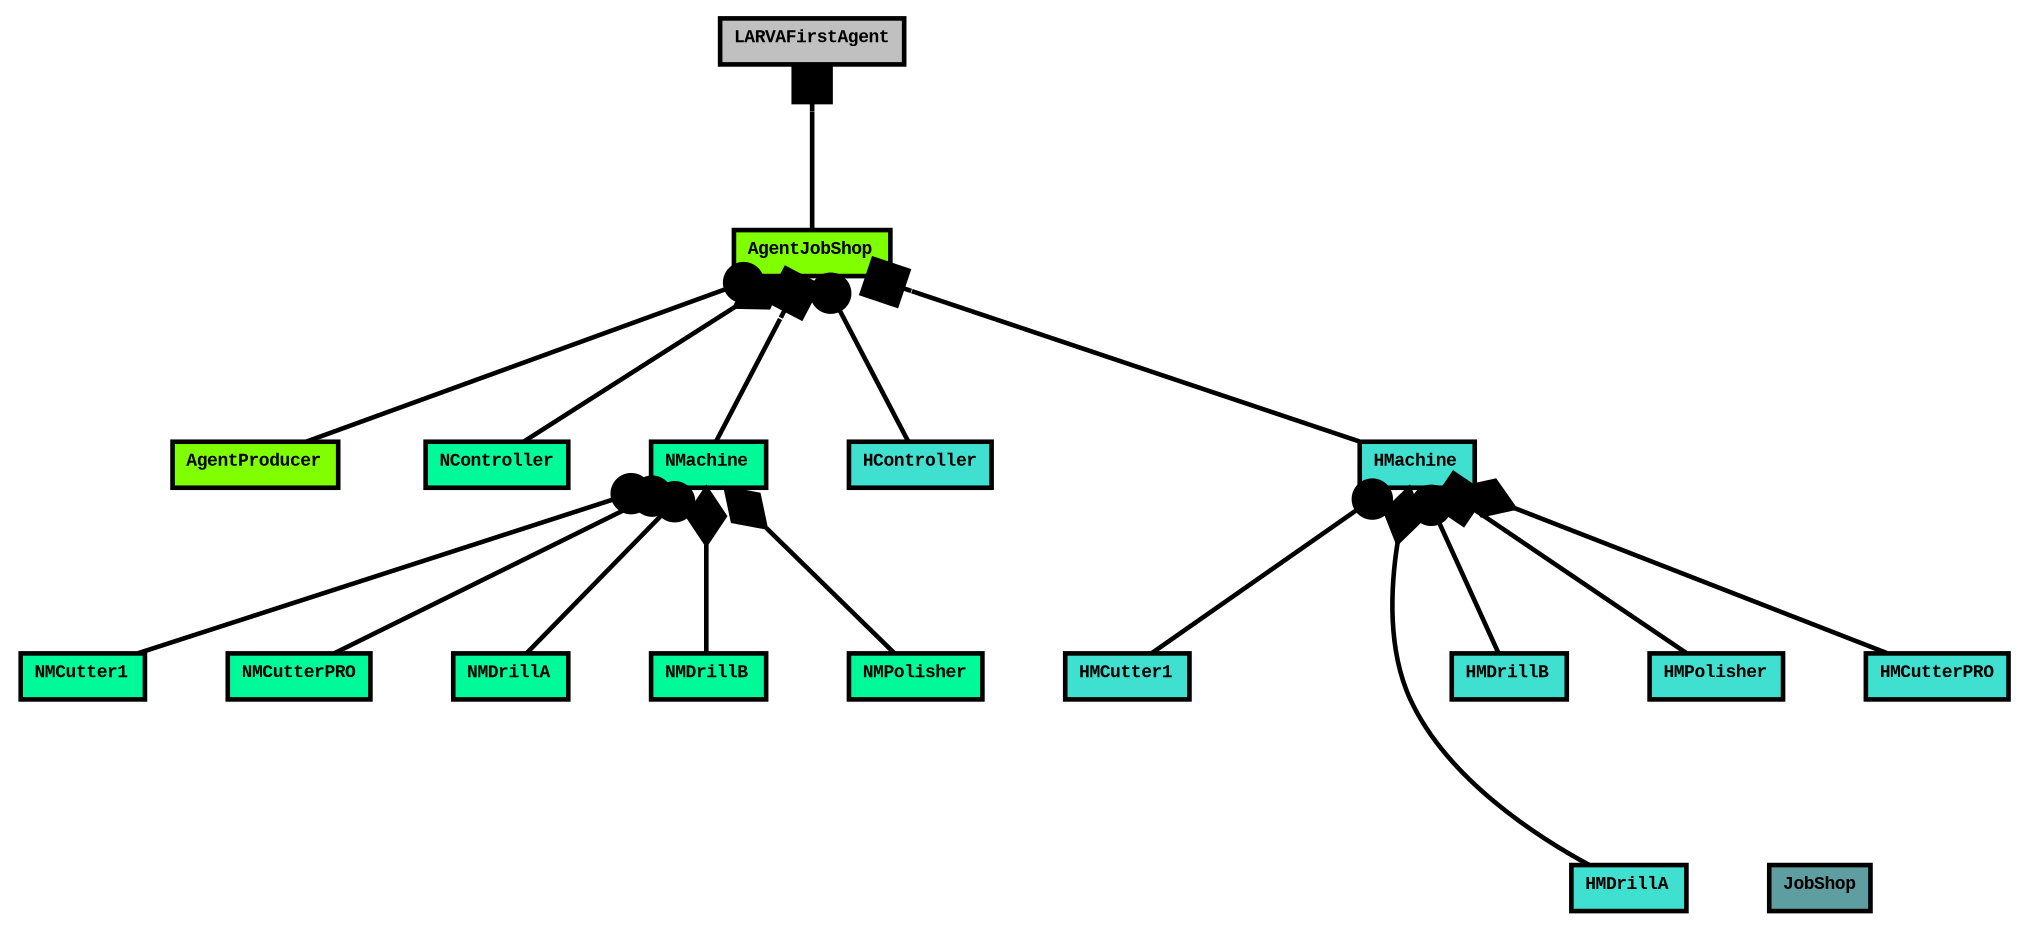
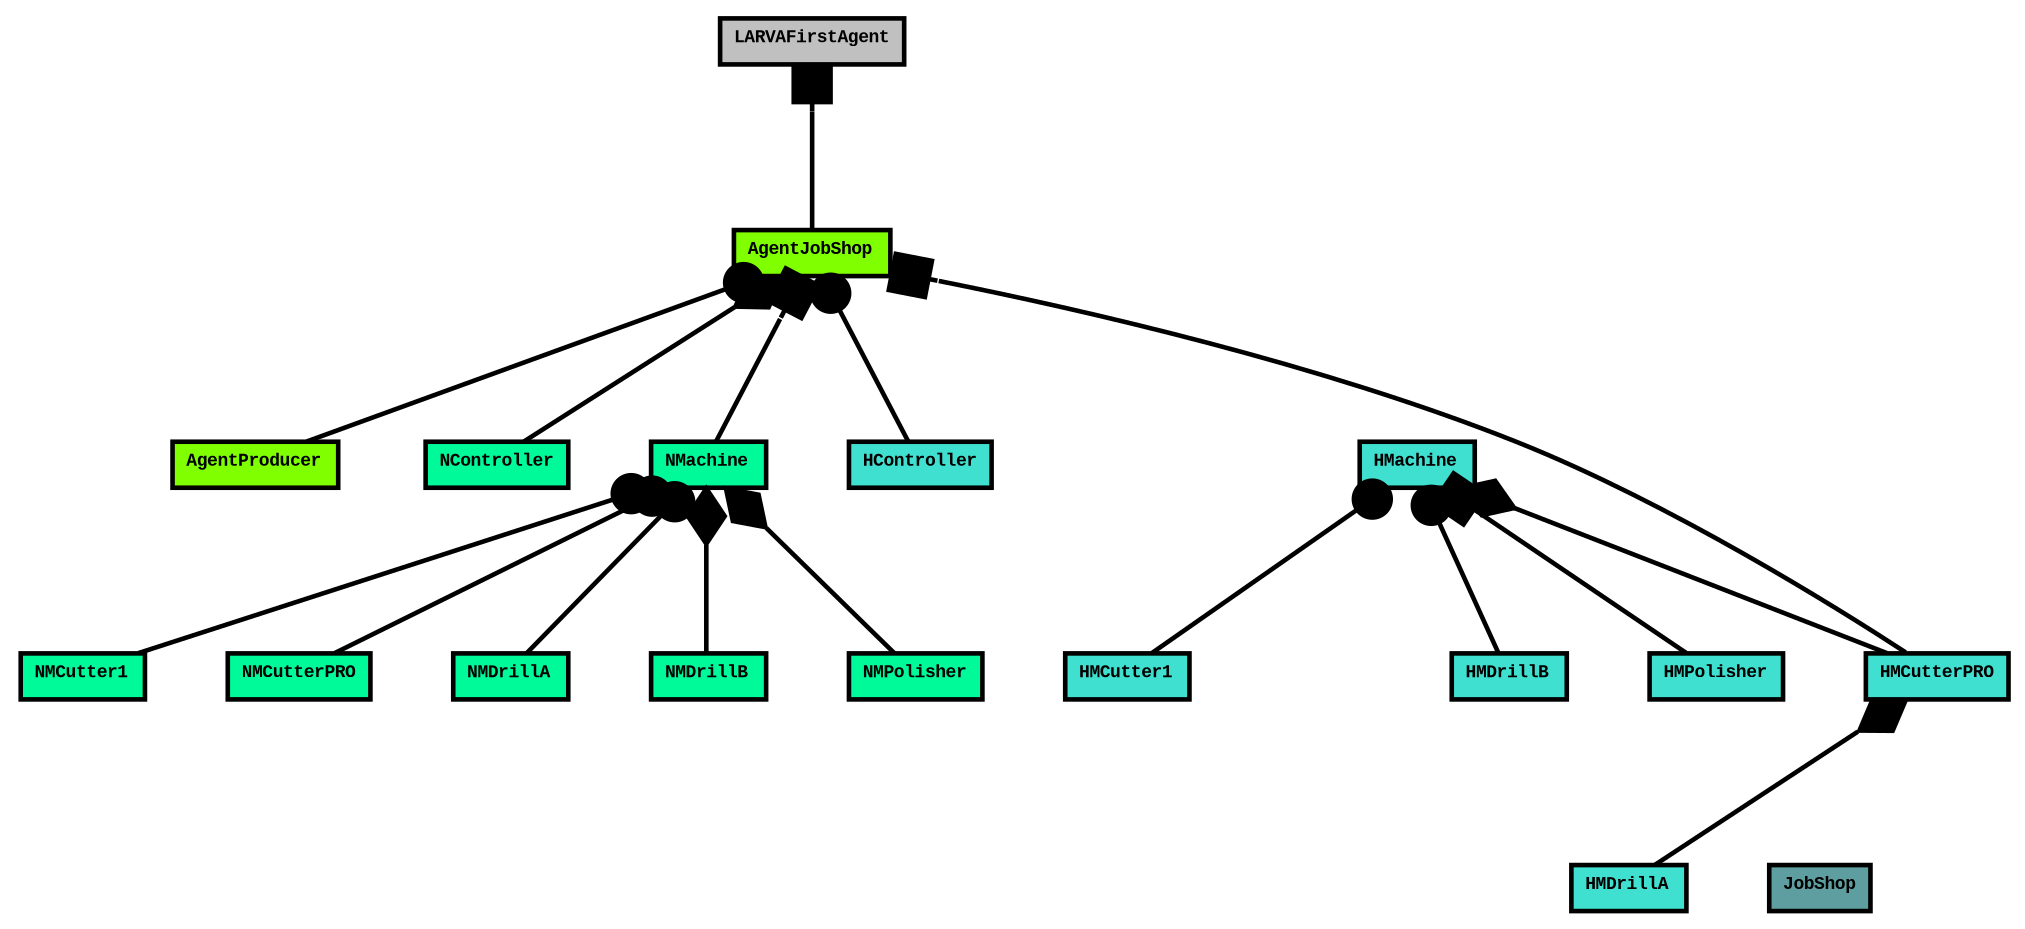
(1136, 366) -> (1443, 414)
(1433, 737) -> (1756, 798)
